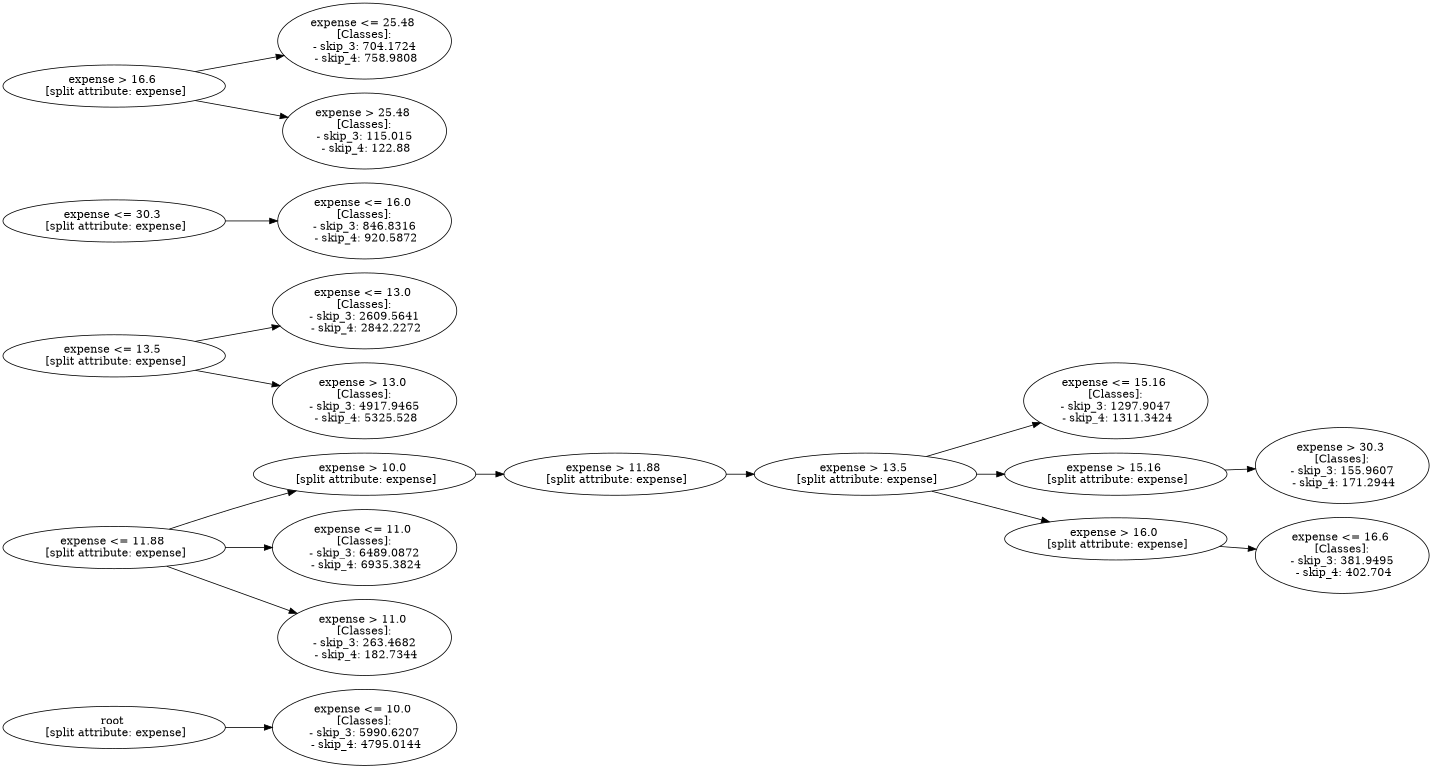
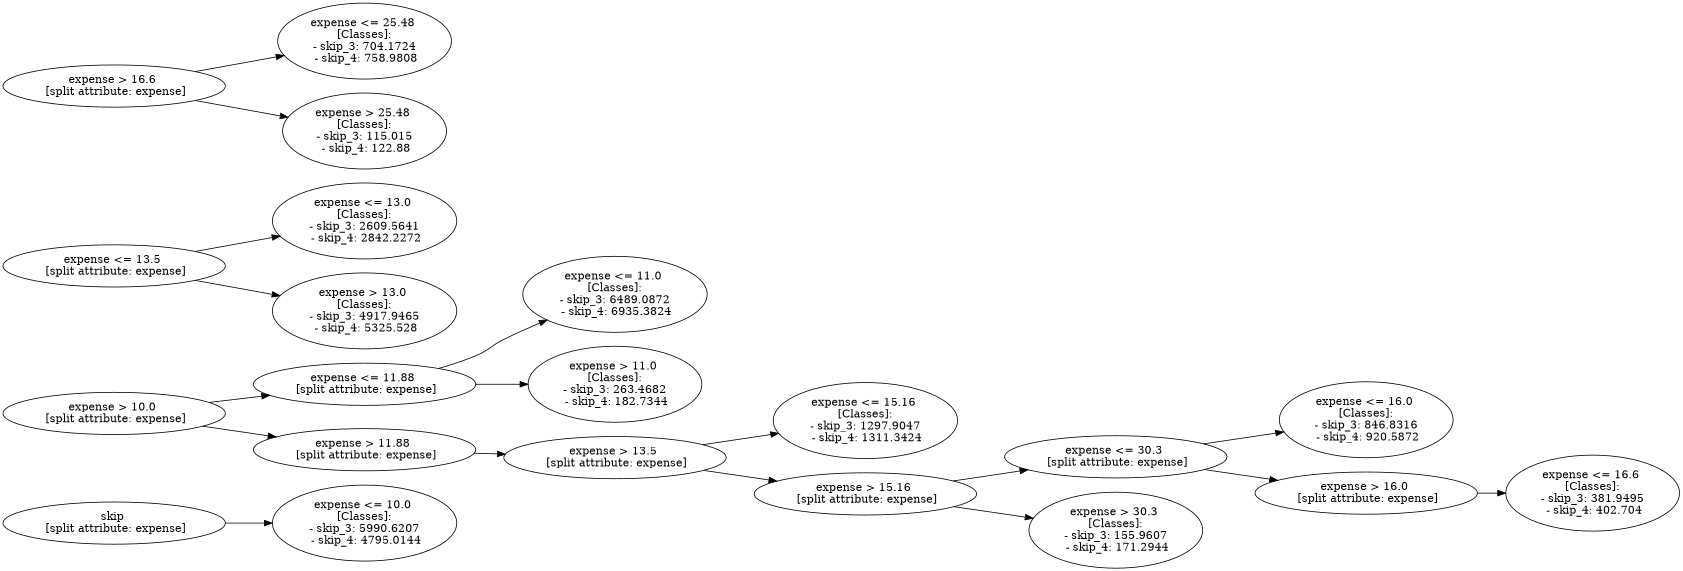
none -> (987, 476)
(987, 506) -> (1237, 474)
(229, 510) -> (235, 399)
(114, 727) -> (114, 523)
